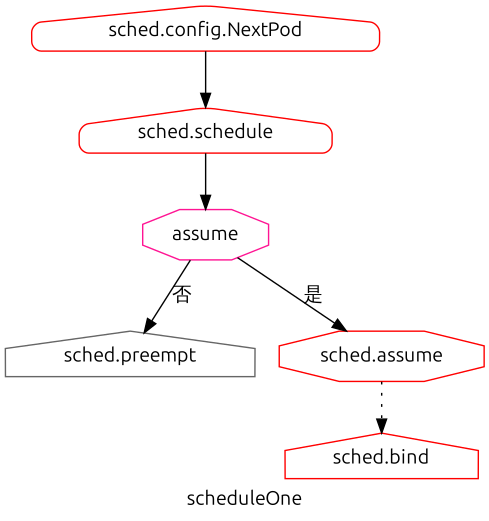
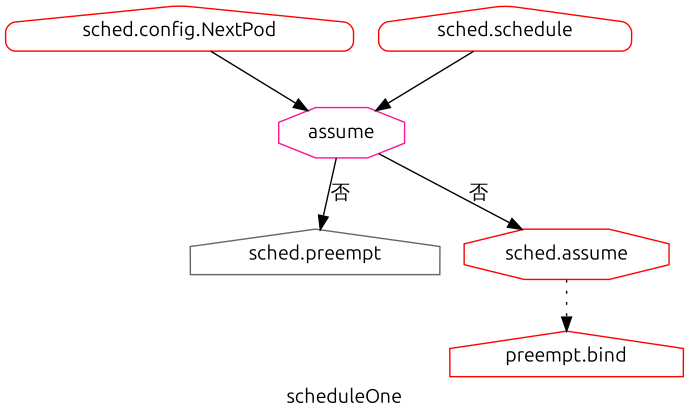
(206, 72) -> (253, 77)
(314, 296) -> (479, 194)
(382, 458) -> (567, 356)
